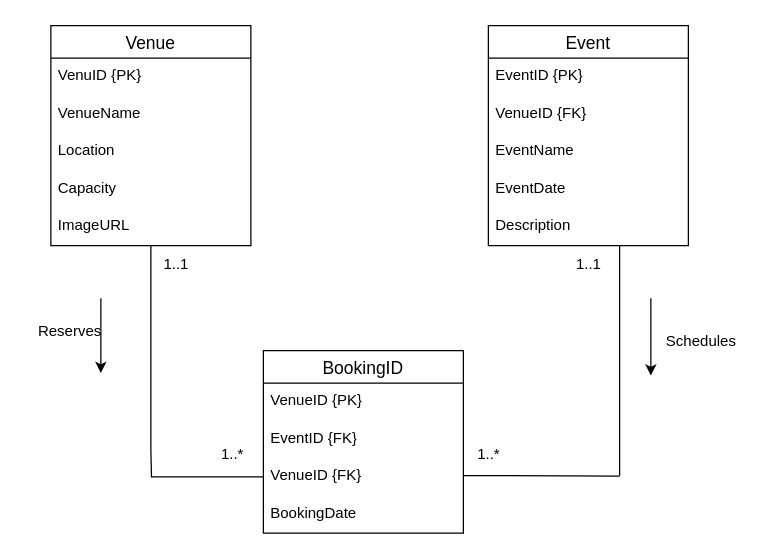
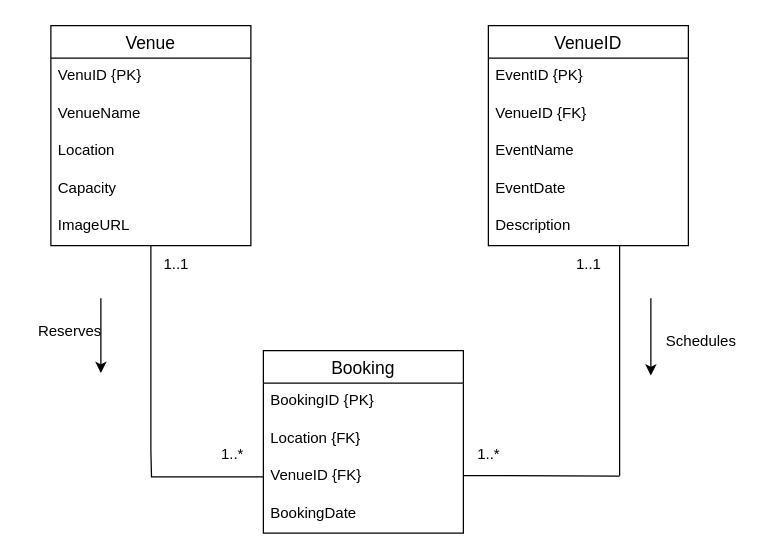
(588, 43) -> (588, 43)
(363, 368) -> (363, 368)
(319, 401) -> (326, 401)
(319, 438) -> (321, 438)
